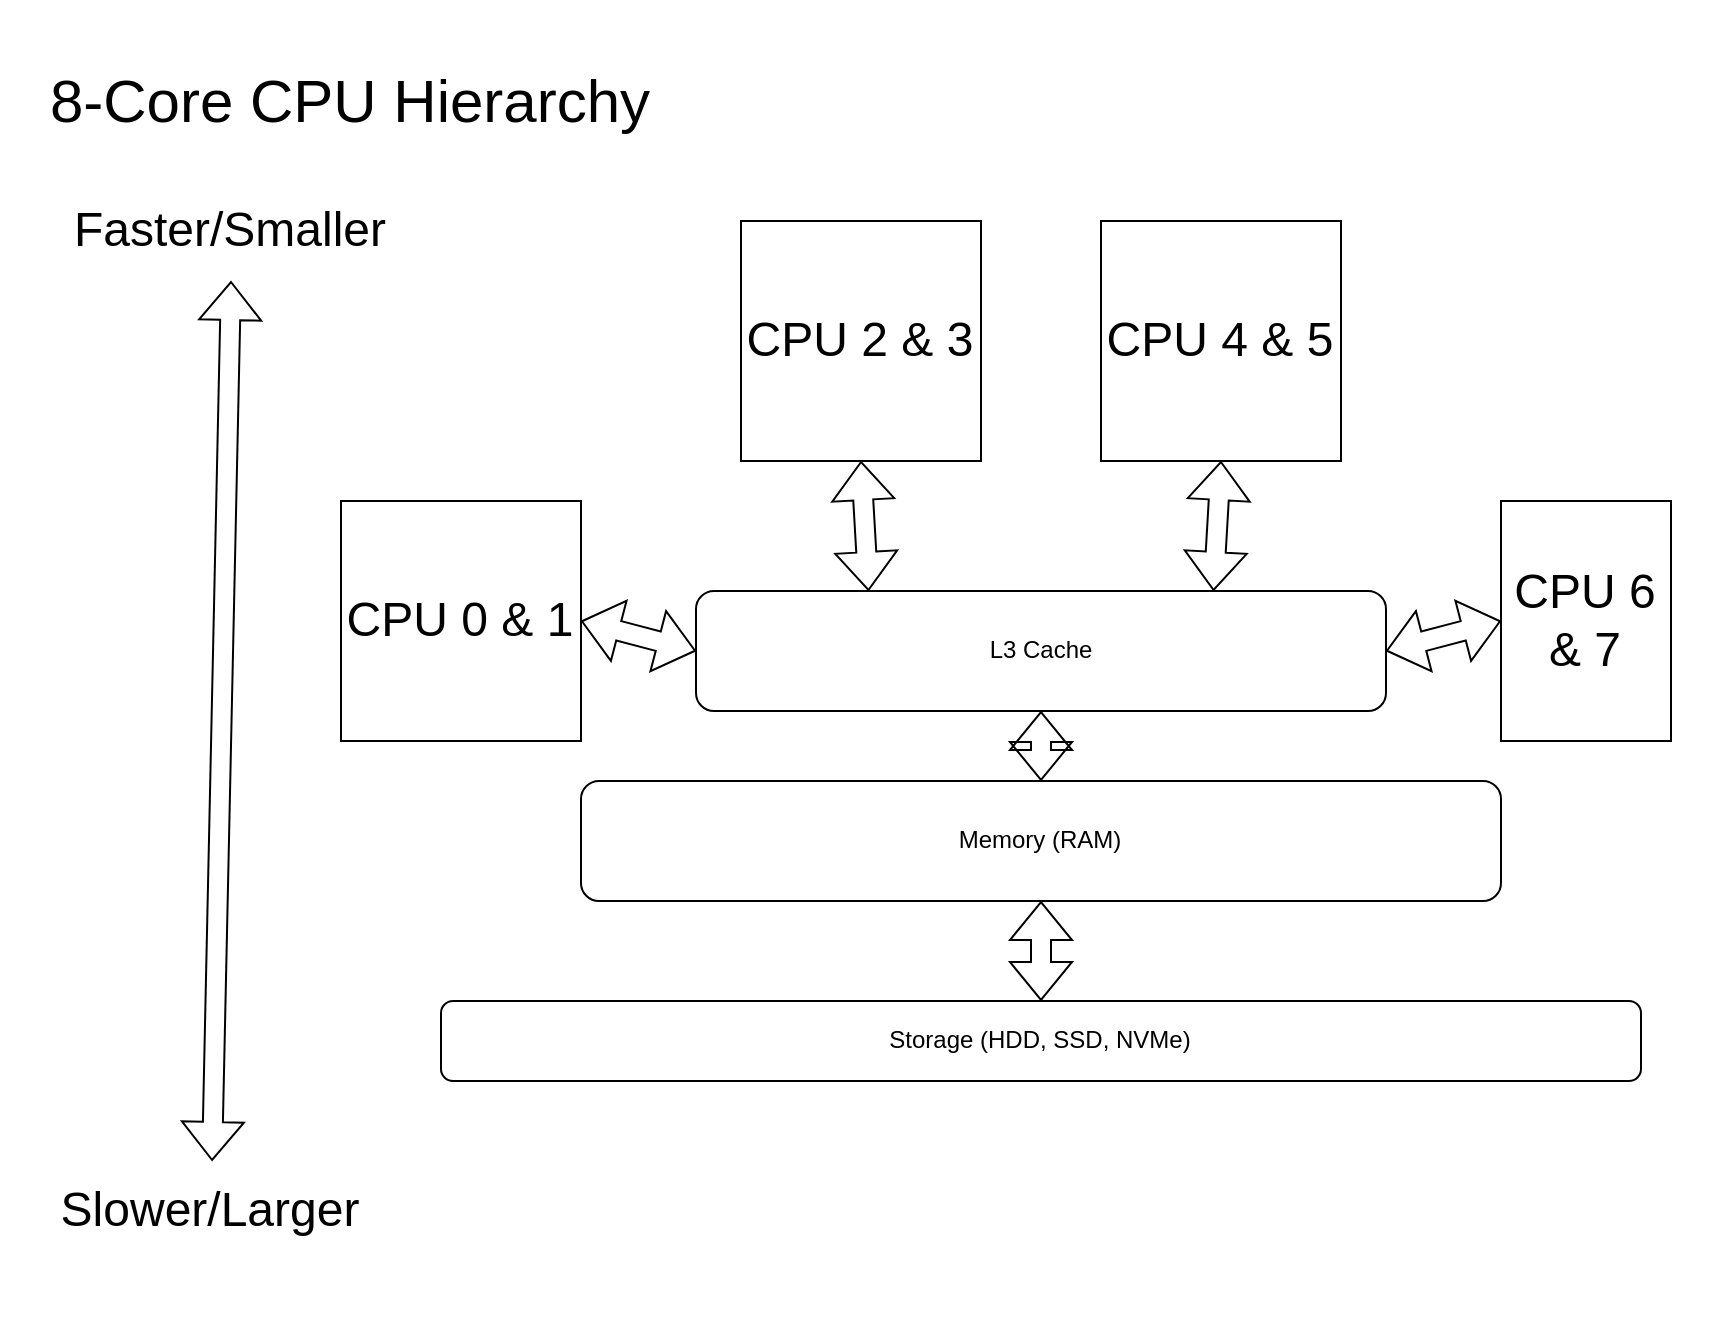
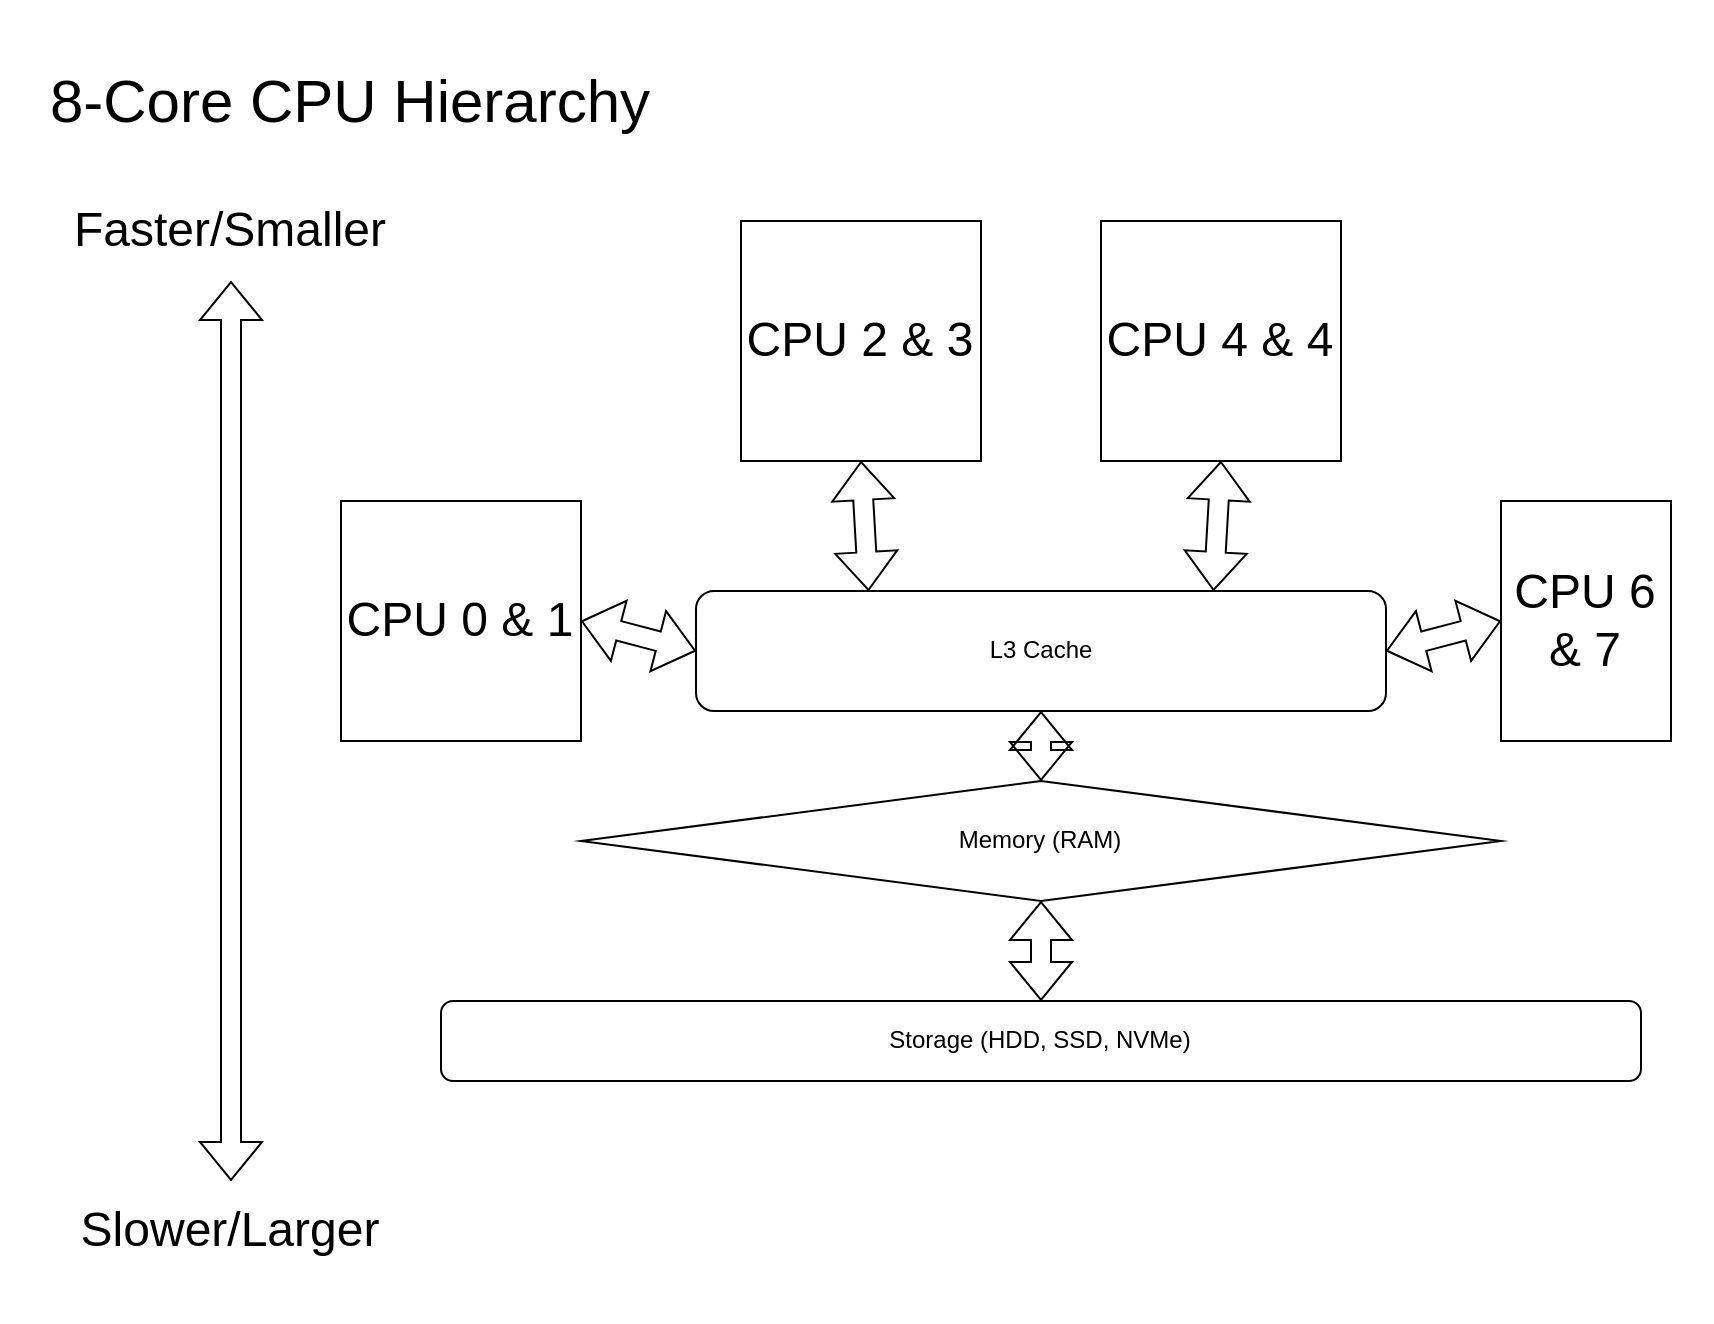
(1221, 341) -> (1221, 341)
(1041, 841) -> (1041, 841)
(211, 1211) -> (231, 1231)
